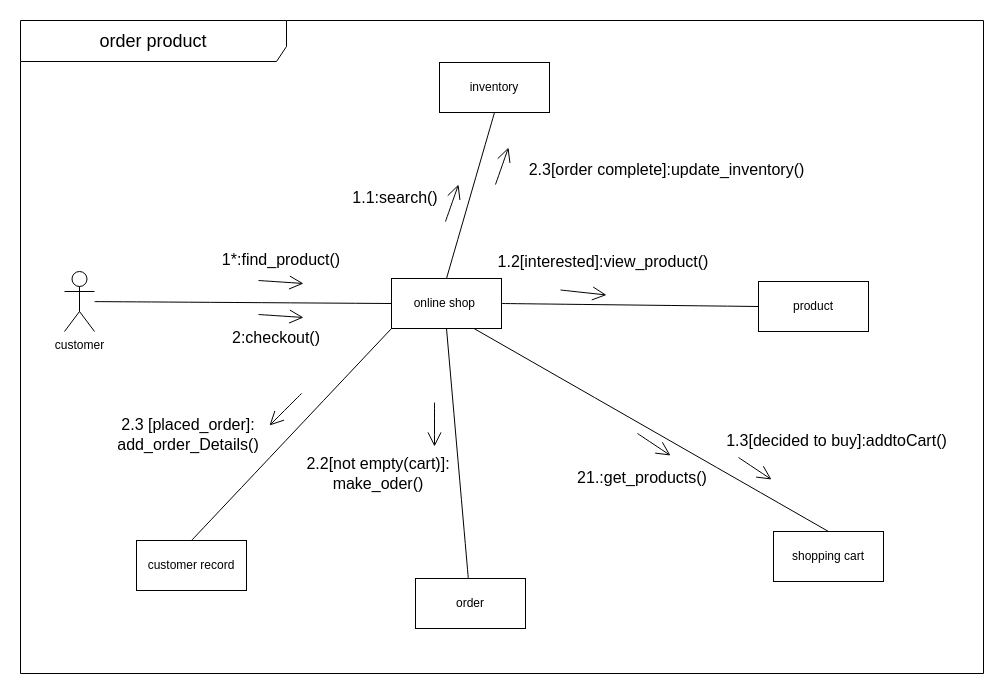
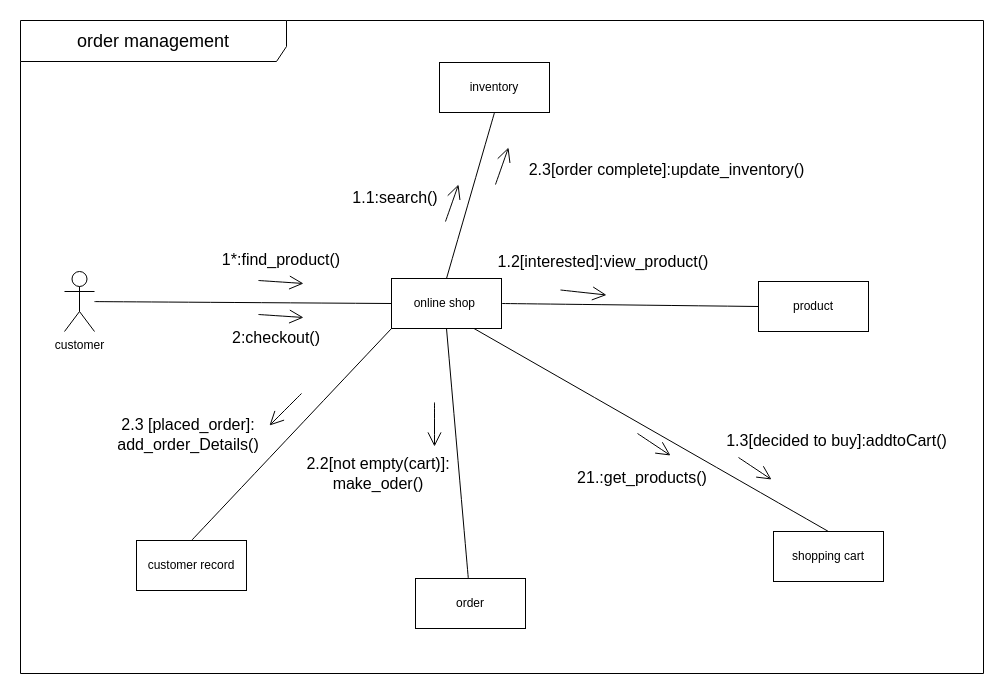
(154, 42) -> (154, 42)
